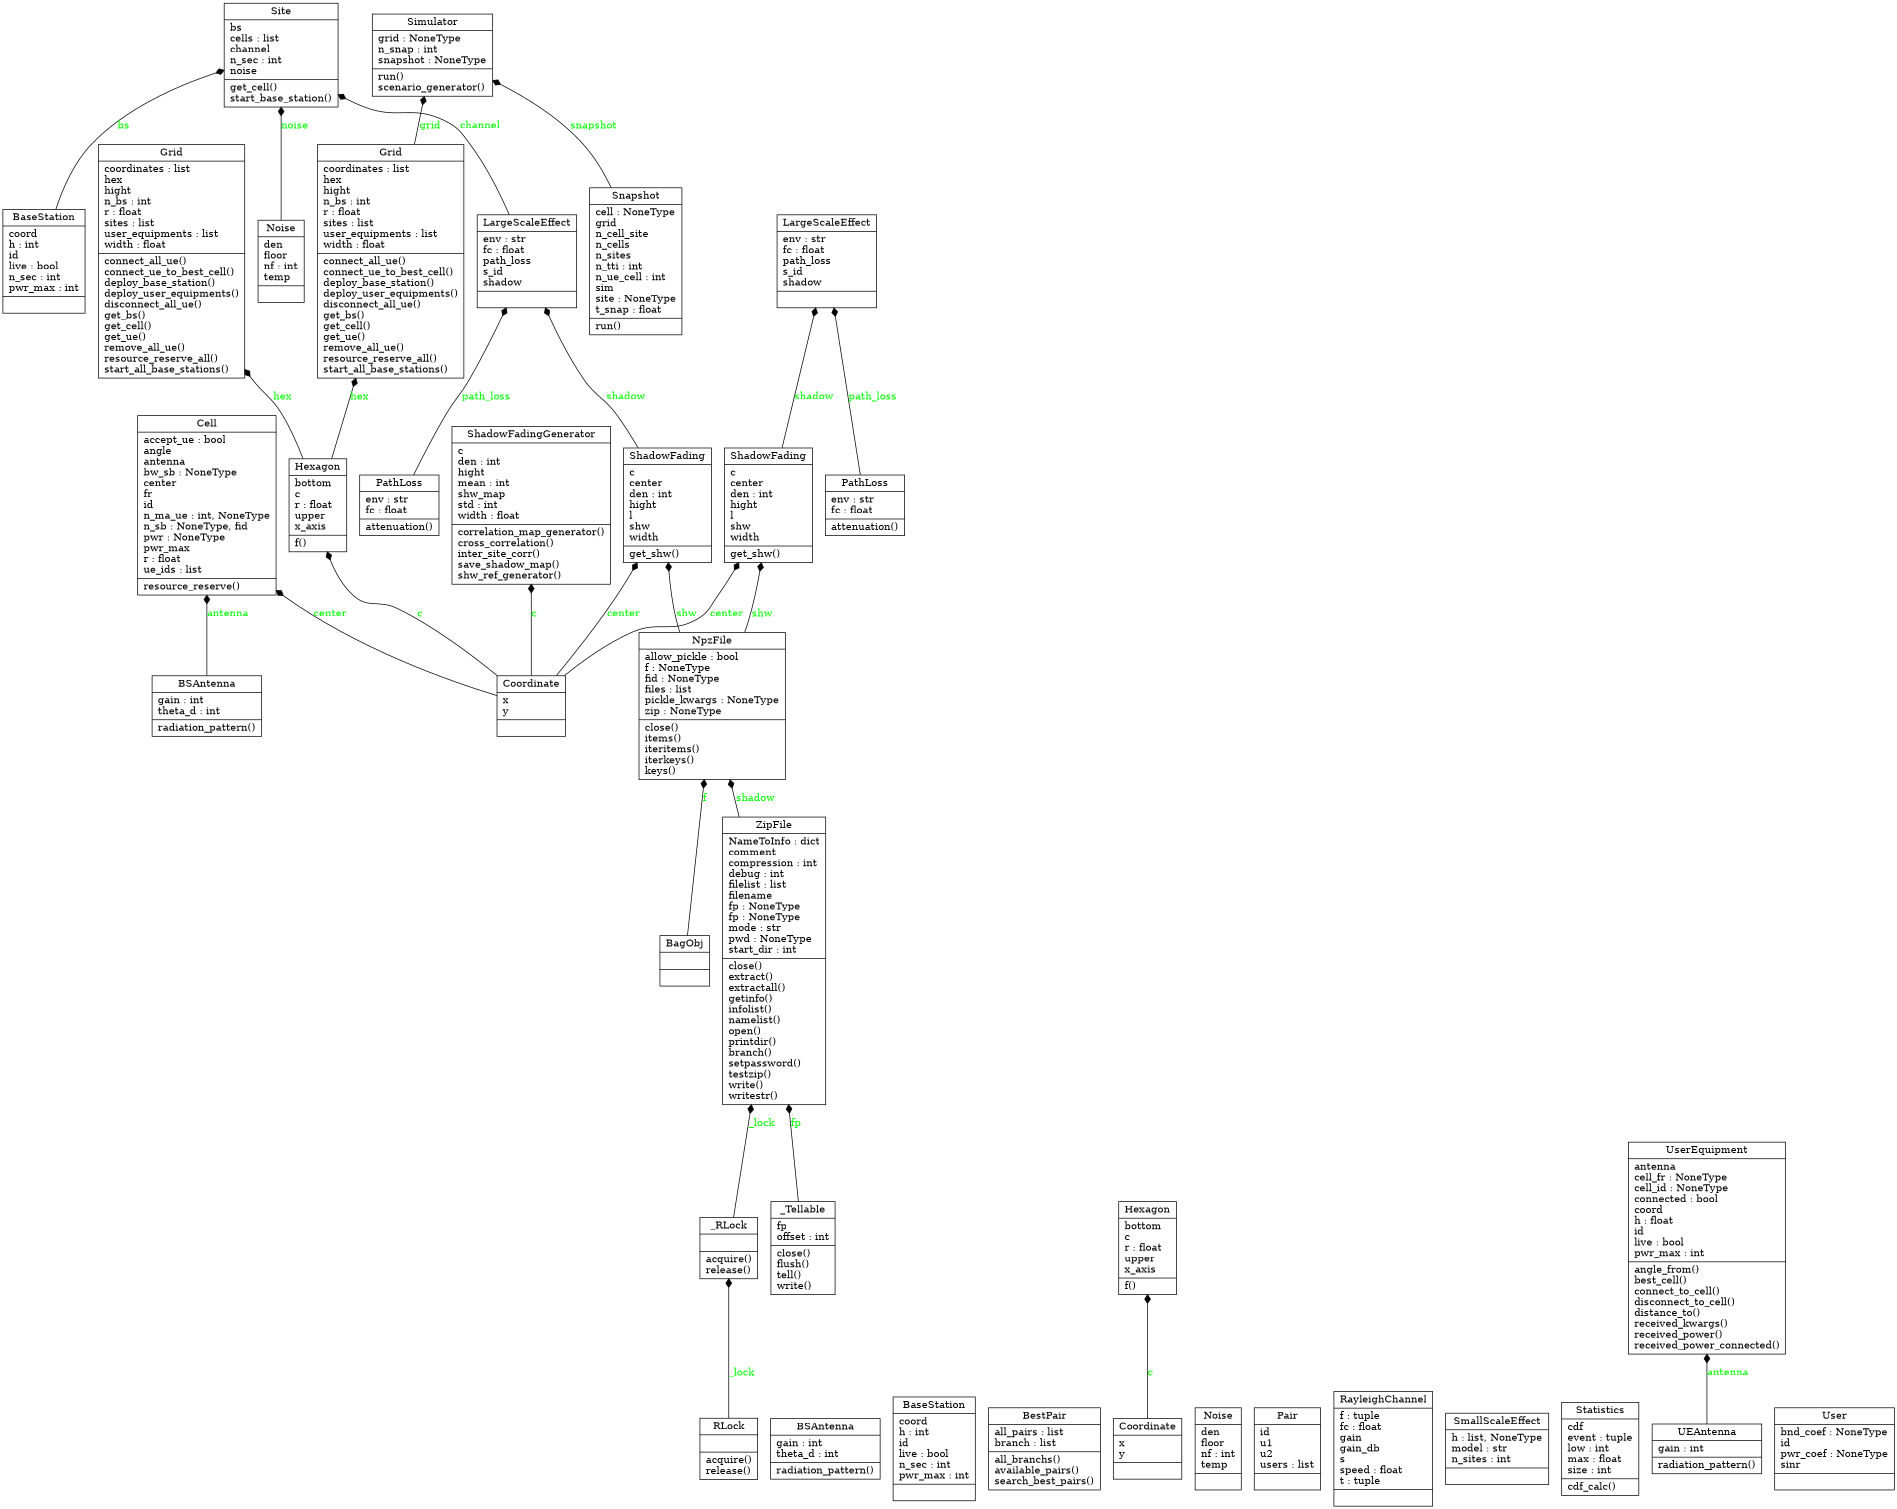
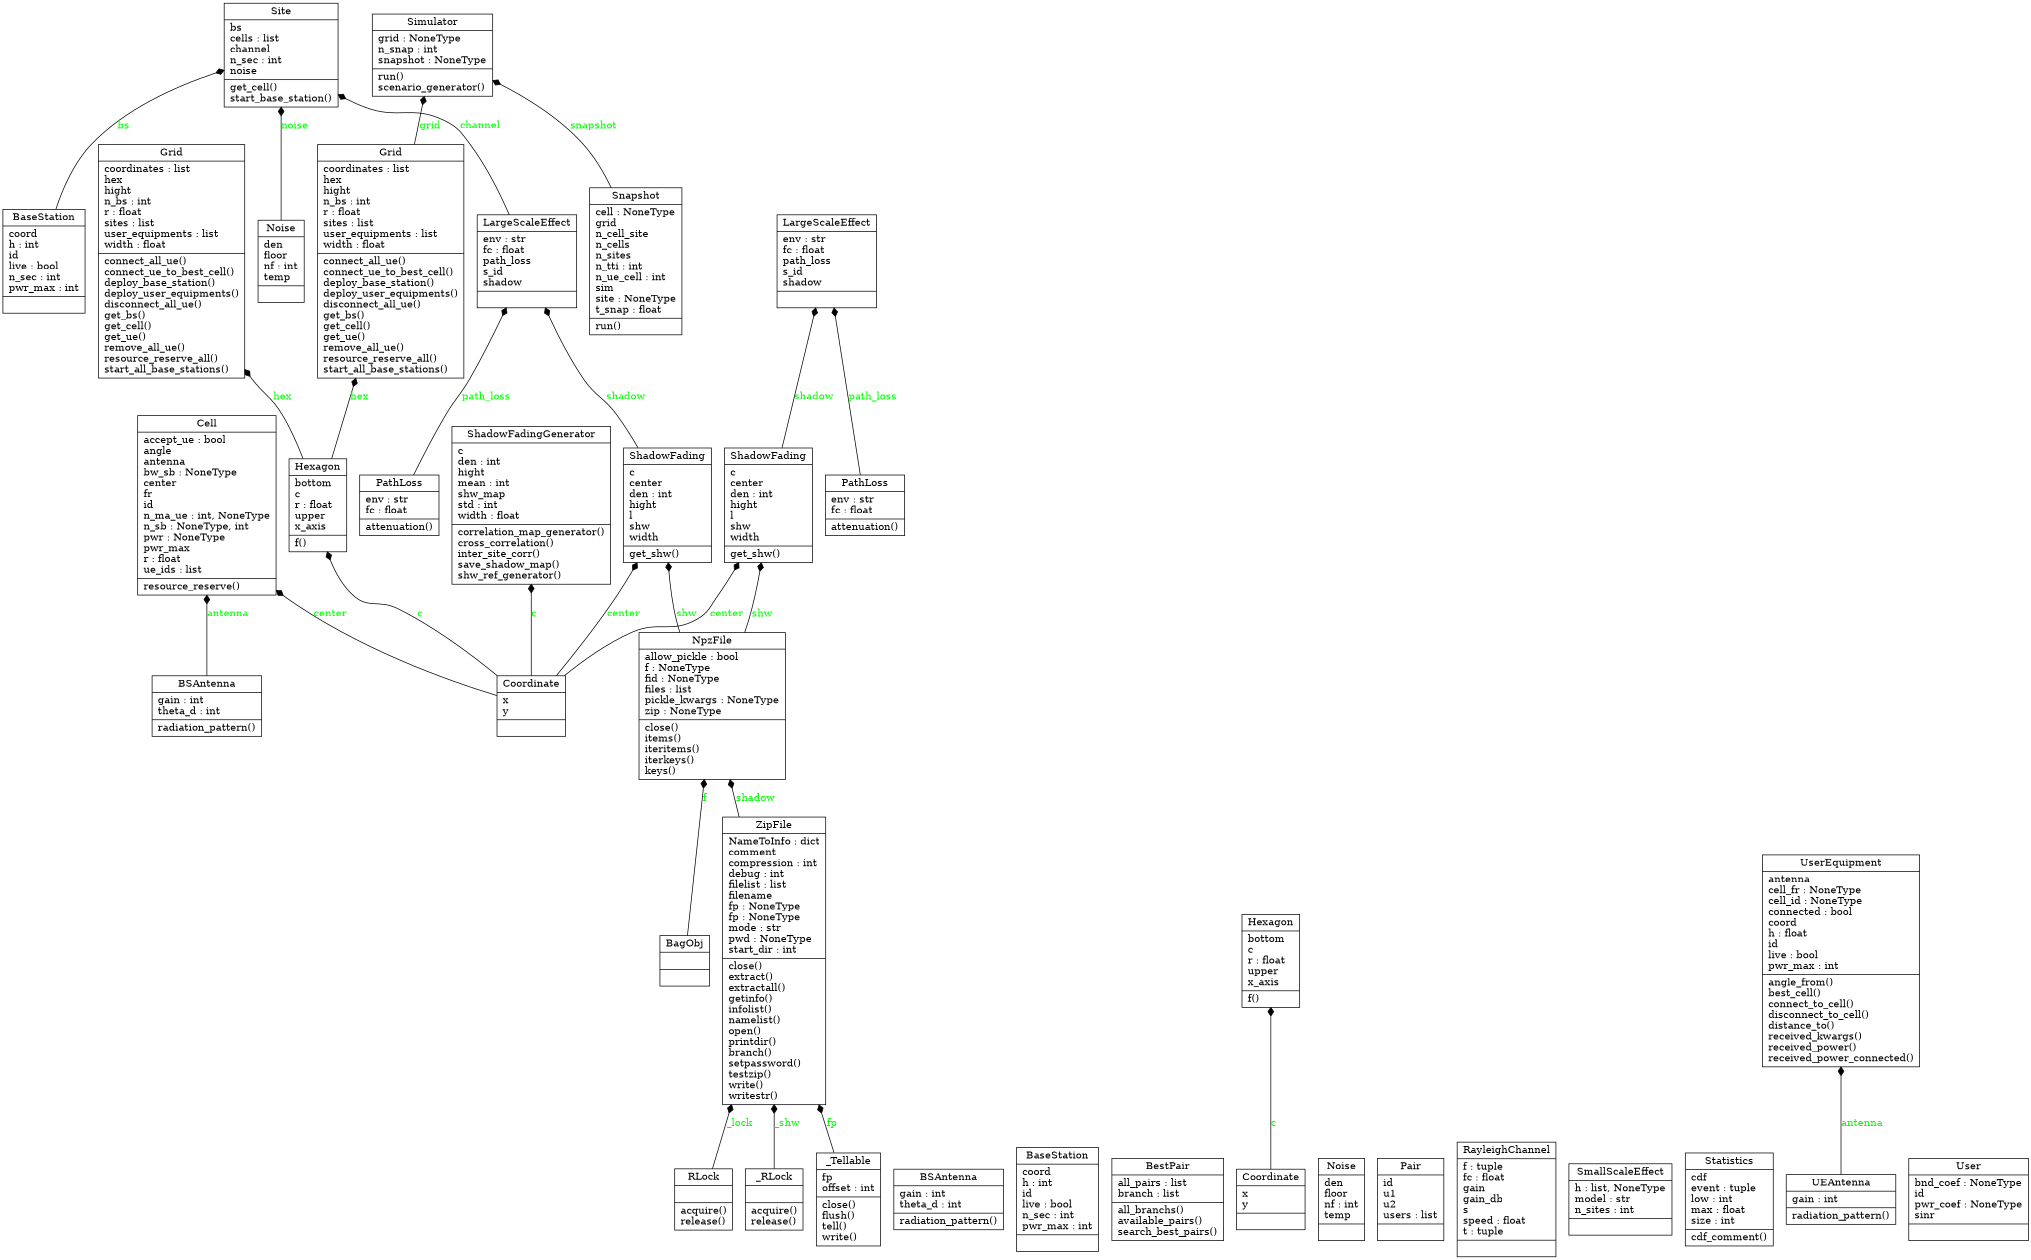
(196, 527) -> (196, 527)
(762, 1123) -> (787, 1123)
(729, 1353) -> (721, 1141)
(1592, 1487) -> (1729, 1237)
